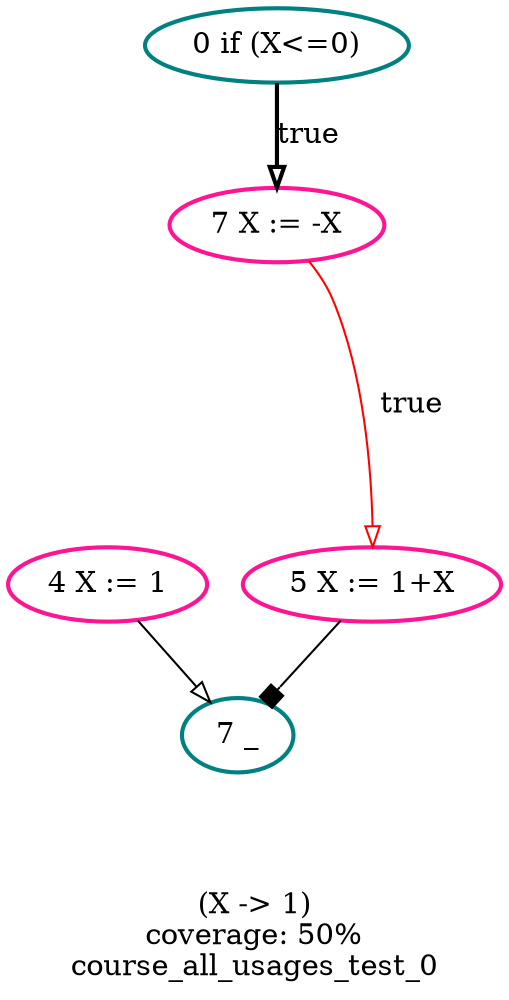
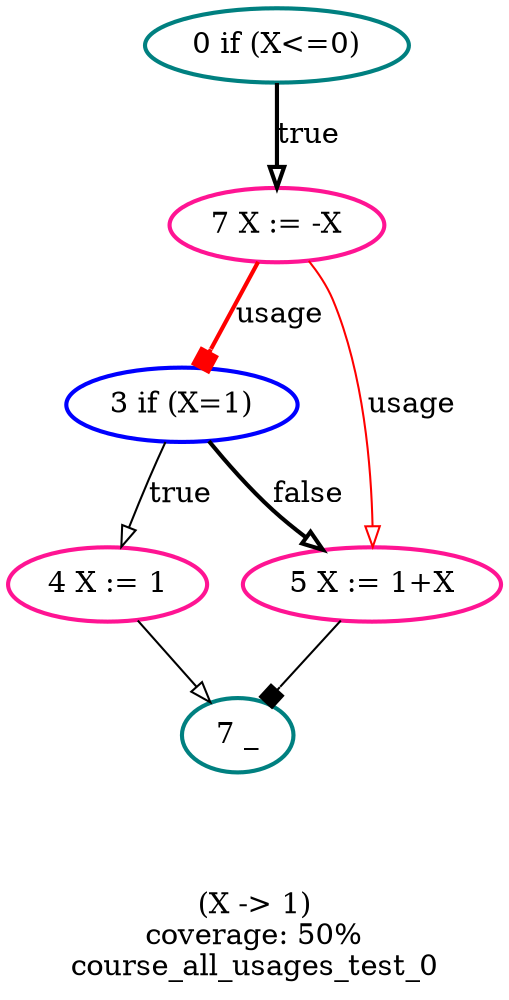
none -> (182, 405)
(412, 405) -> (412, 405)
